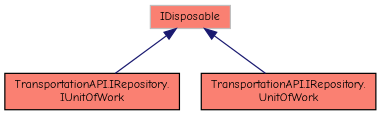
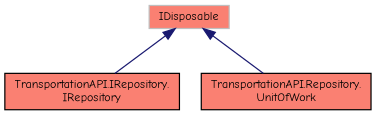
(92, 92) -> (92, 92)
(289, 92) -> (286, 92)
